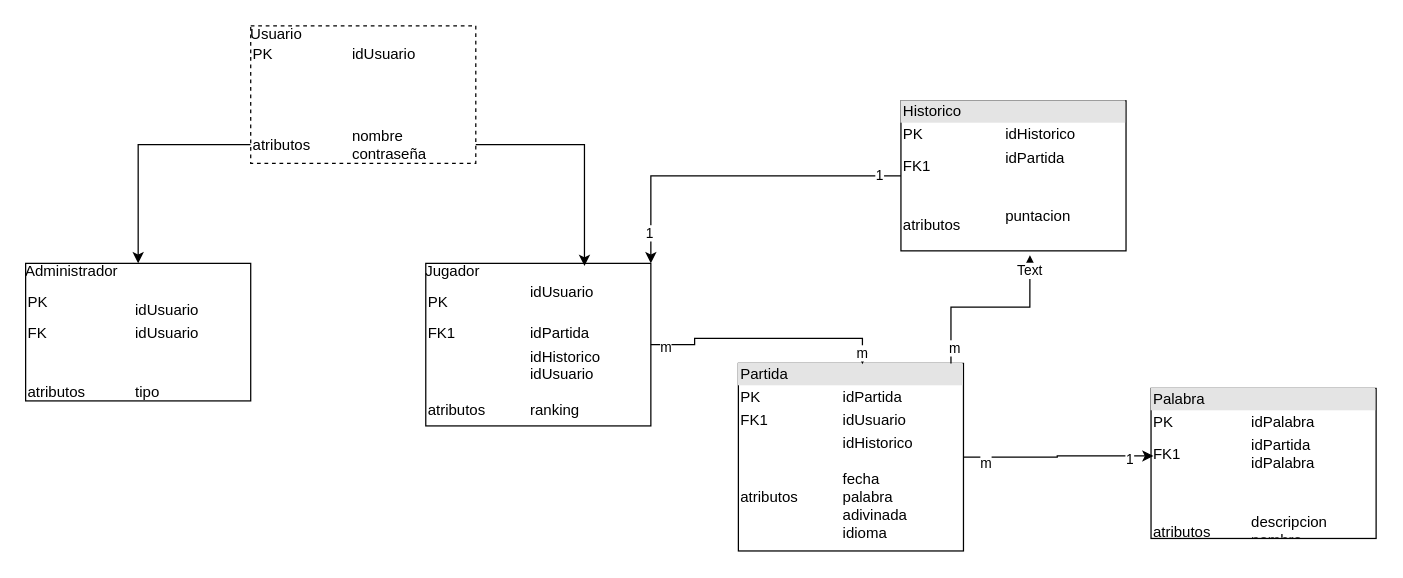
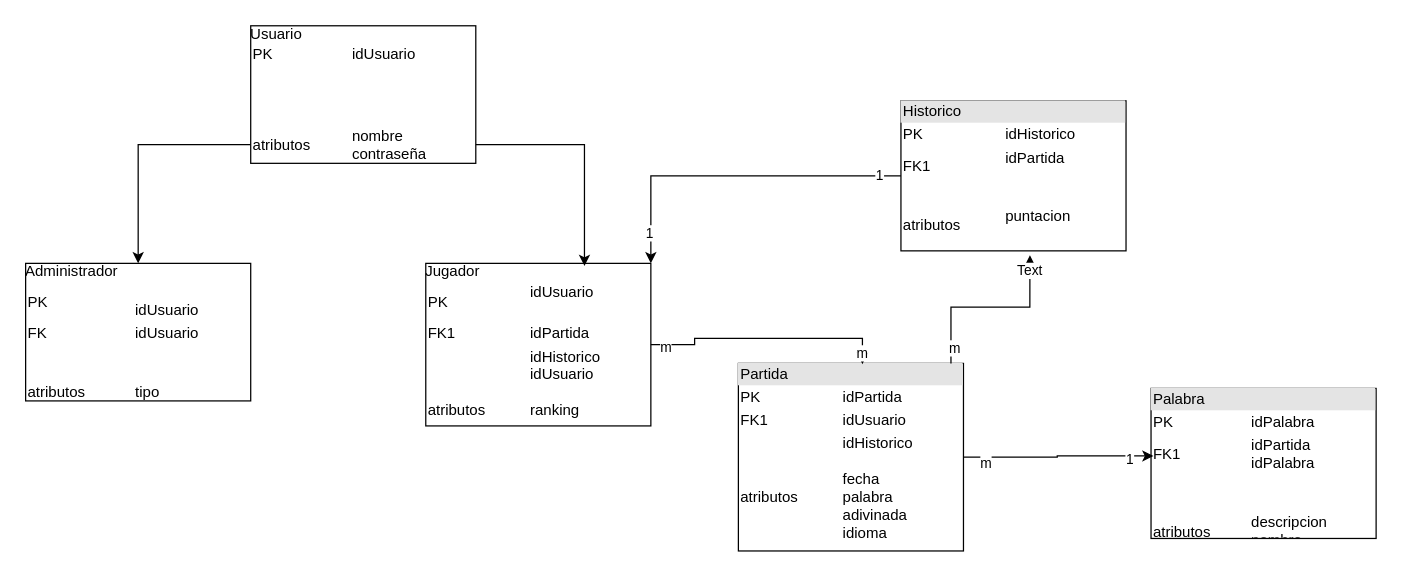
(363, 94) -> (363, 94)
